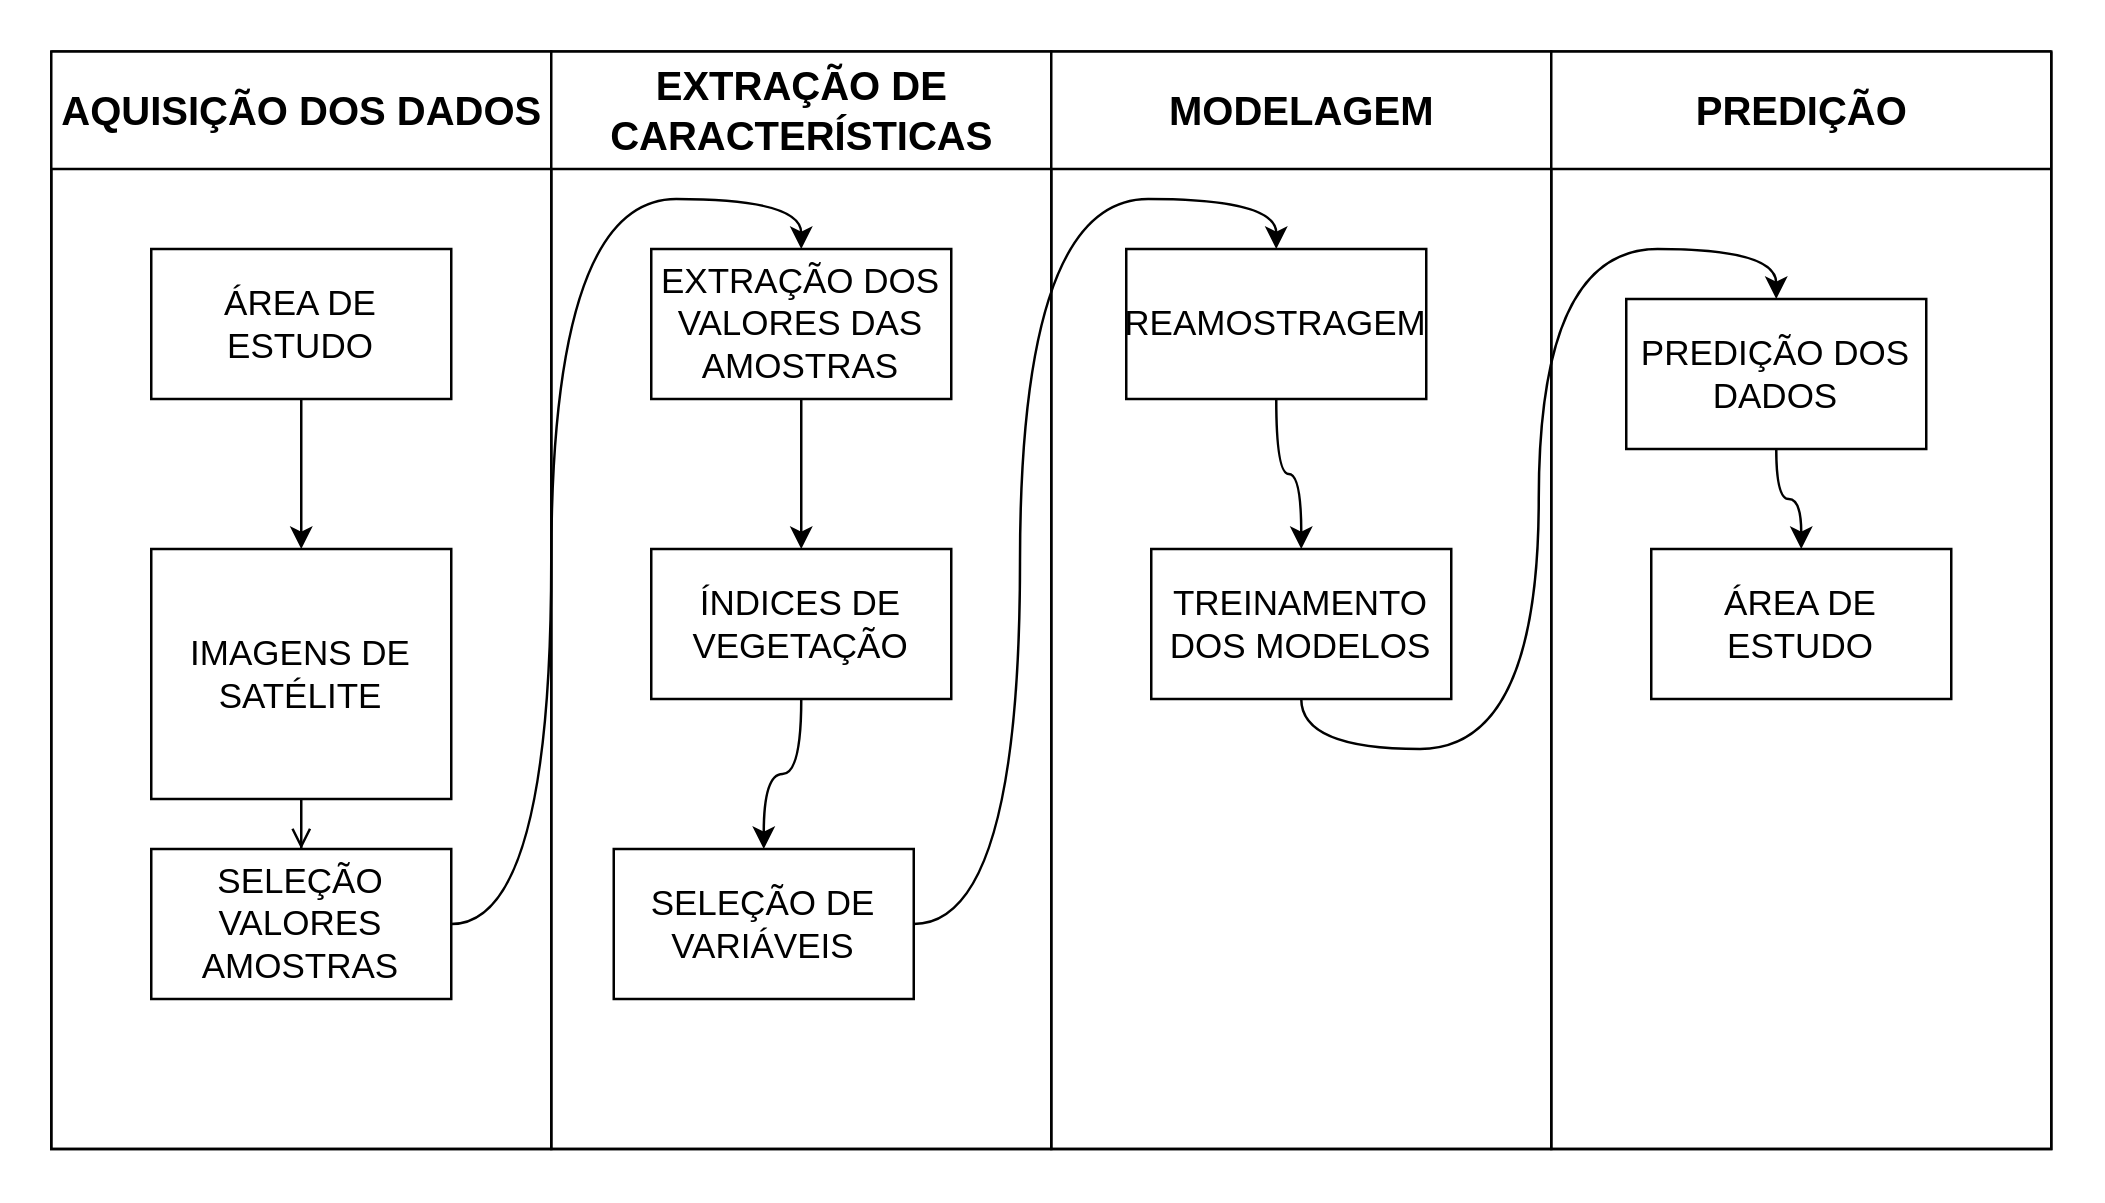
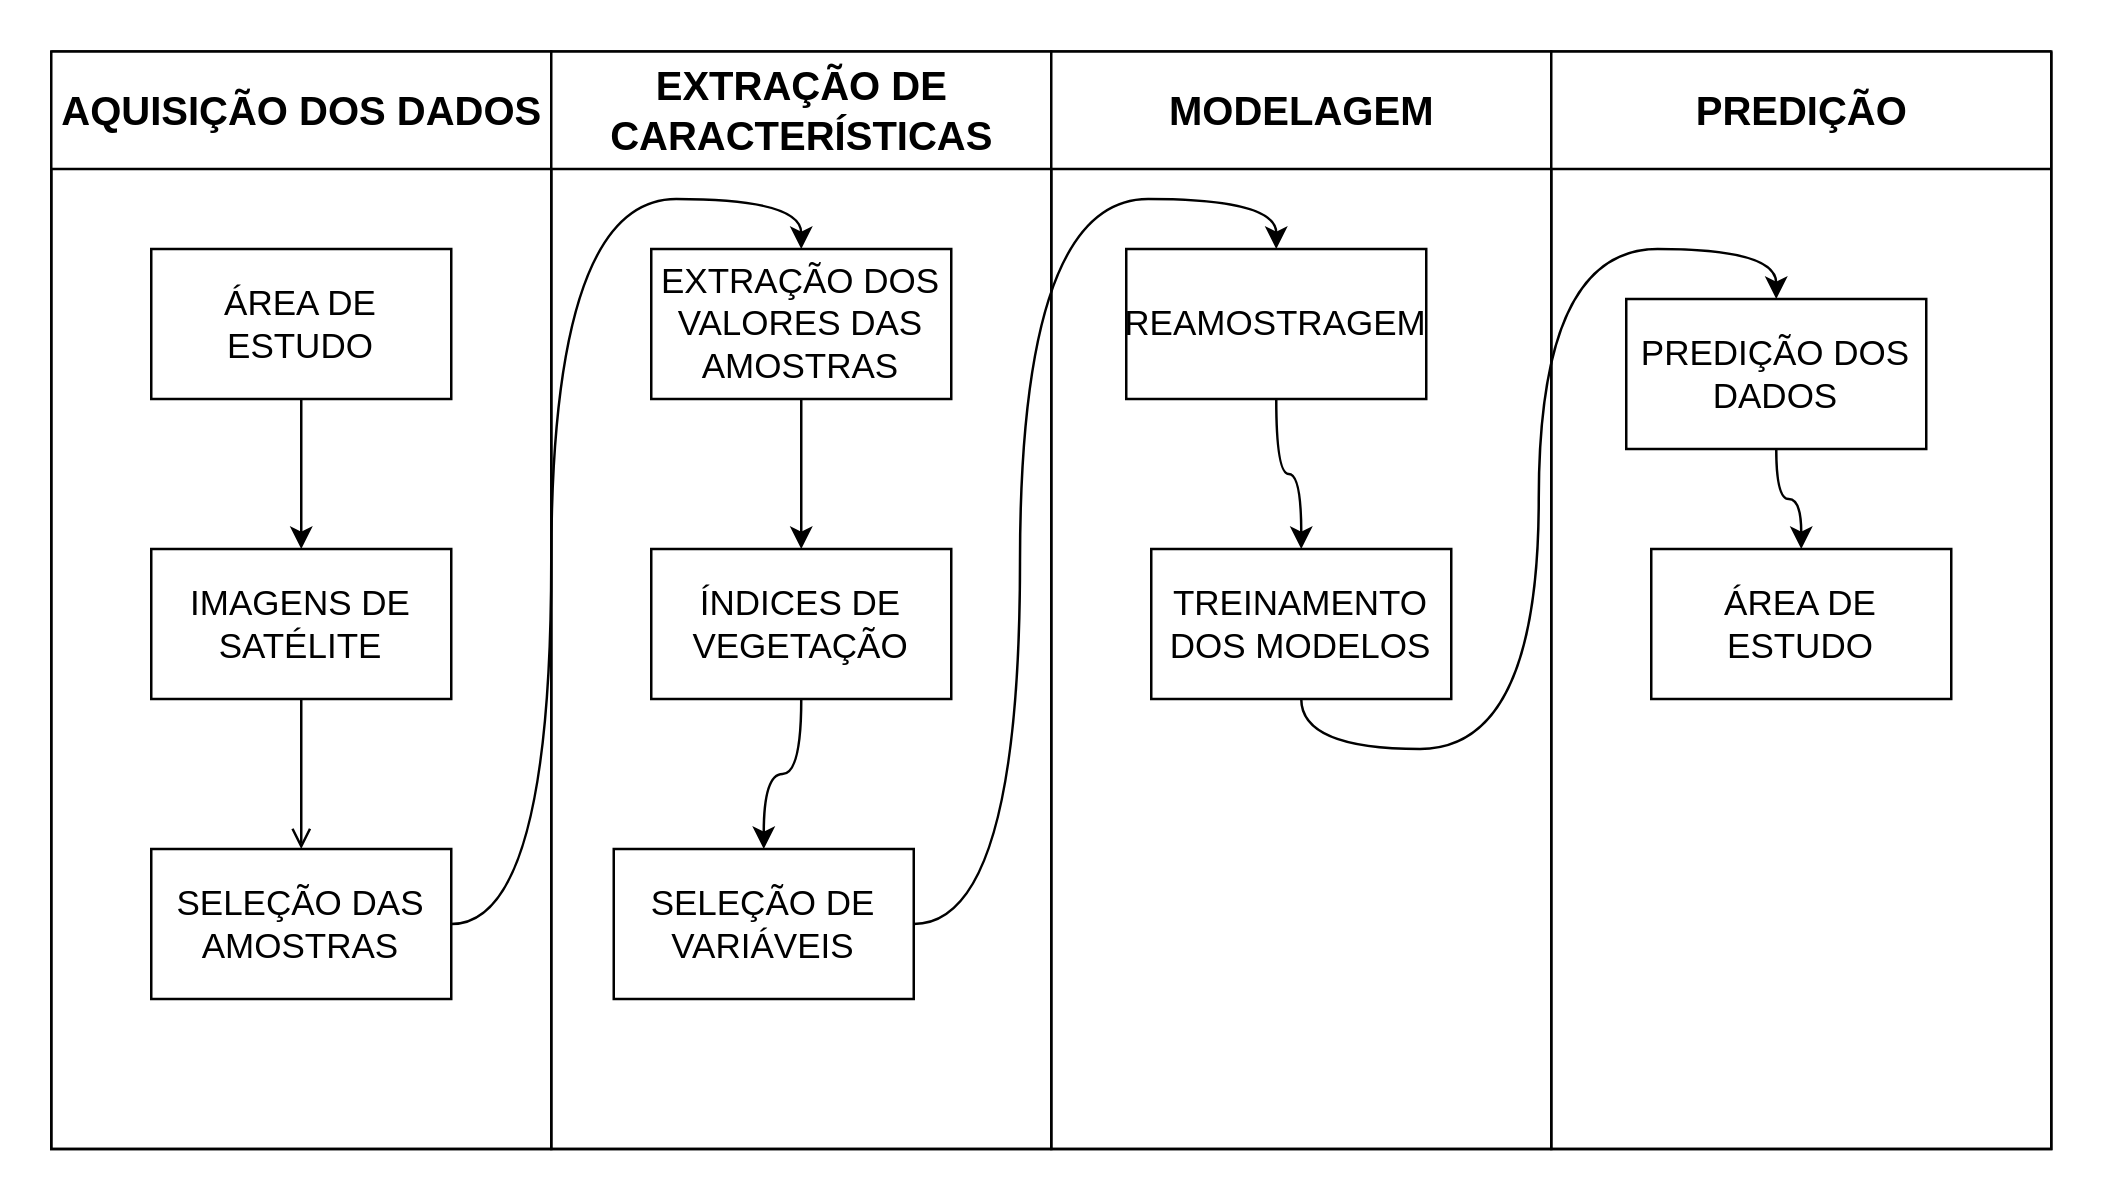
(301, 674) -> (301, 624)
(301, 924) -> (301, 924)
